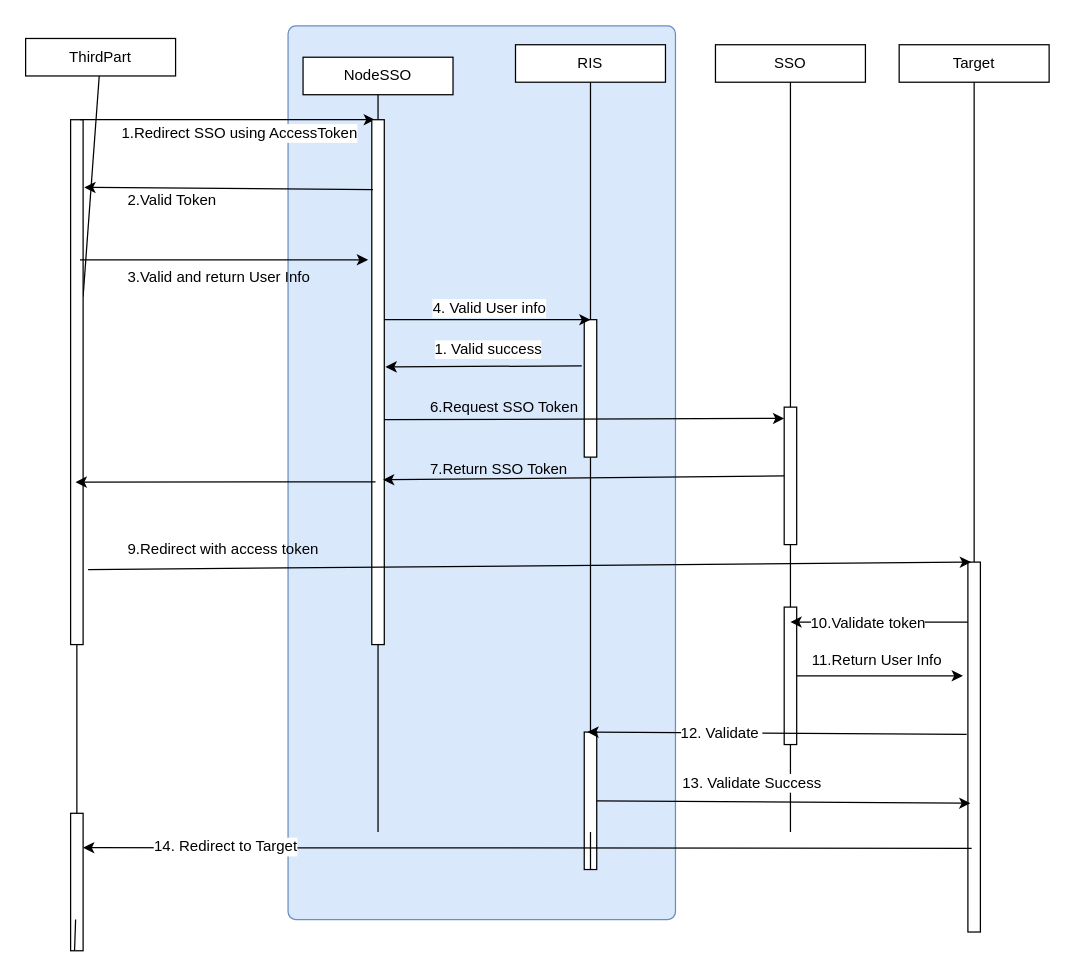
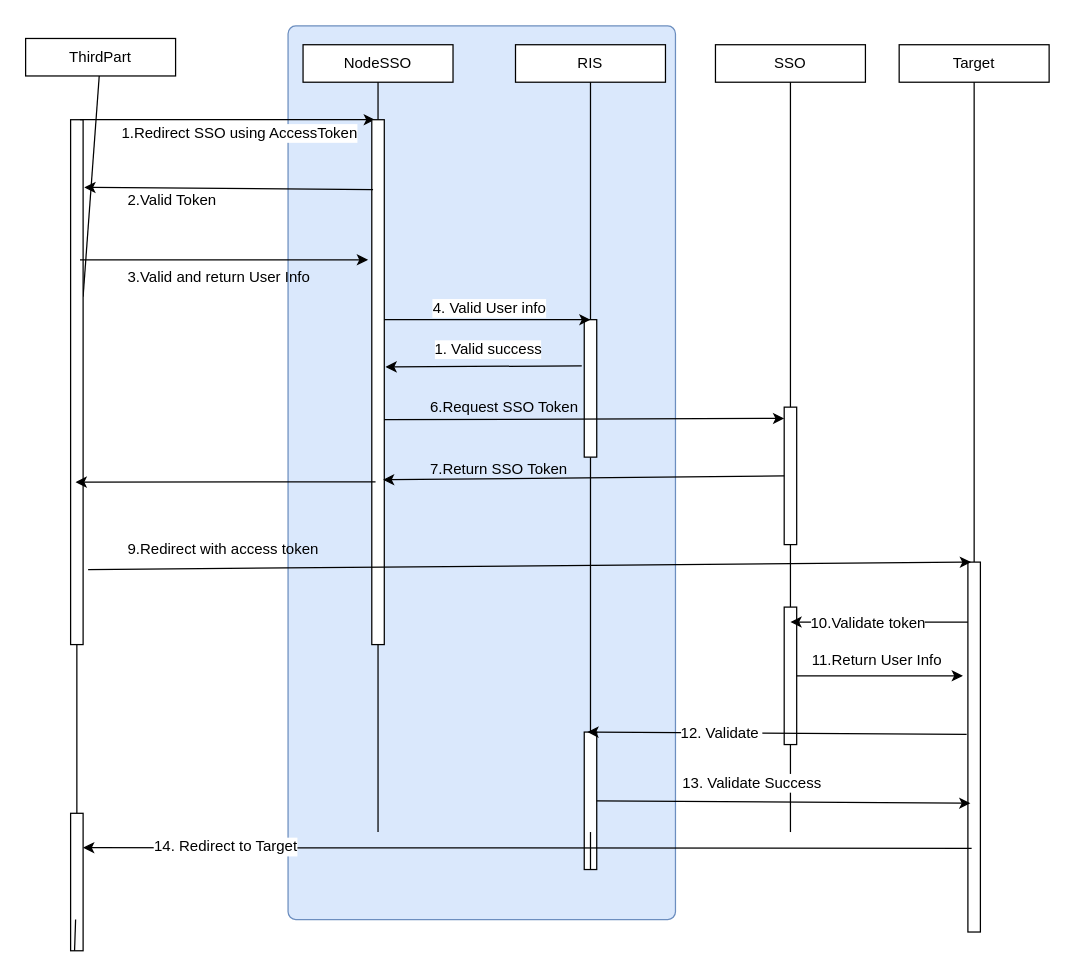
(378, 76) -> (378, 63)
